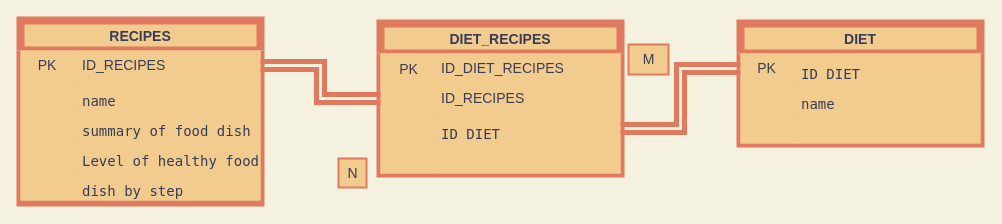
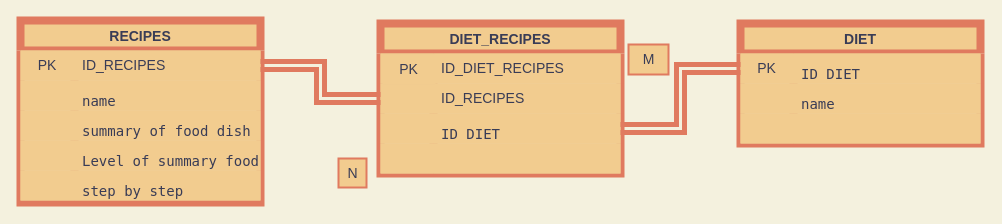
(161, 156) -> (163, 156)
(128, 186) -> (130, 186)
